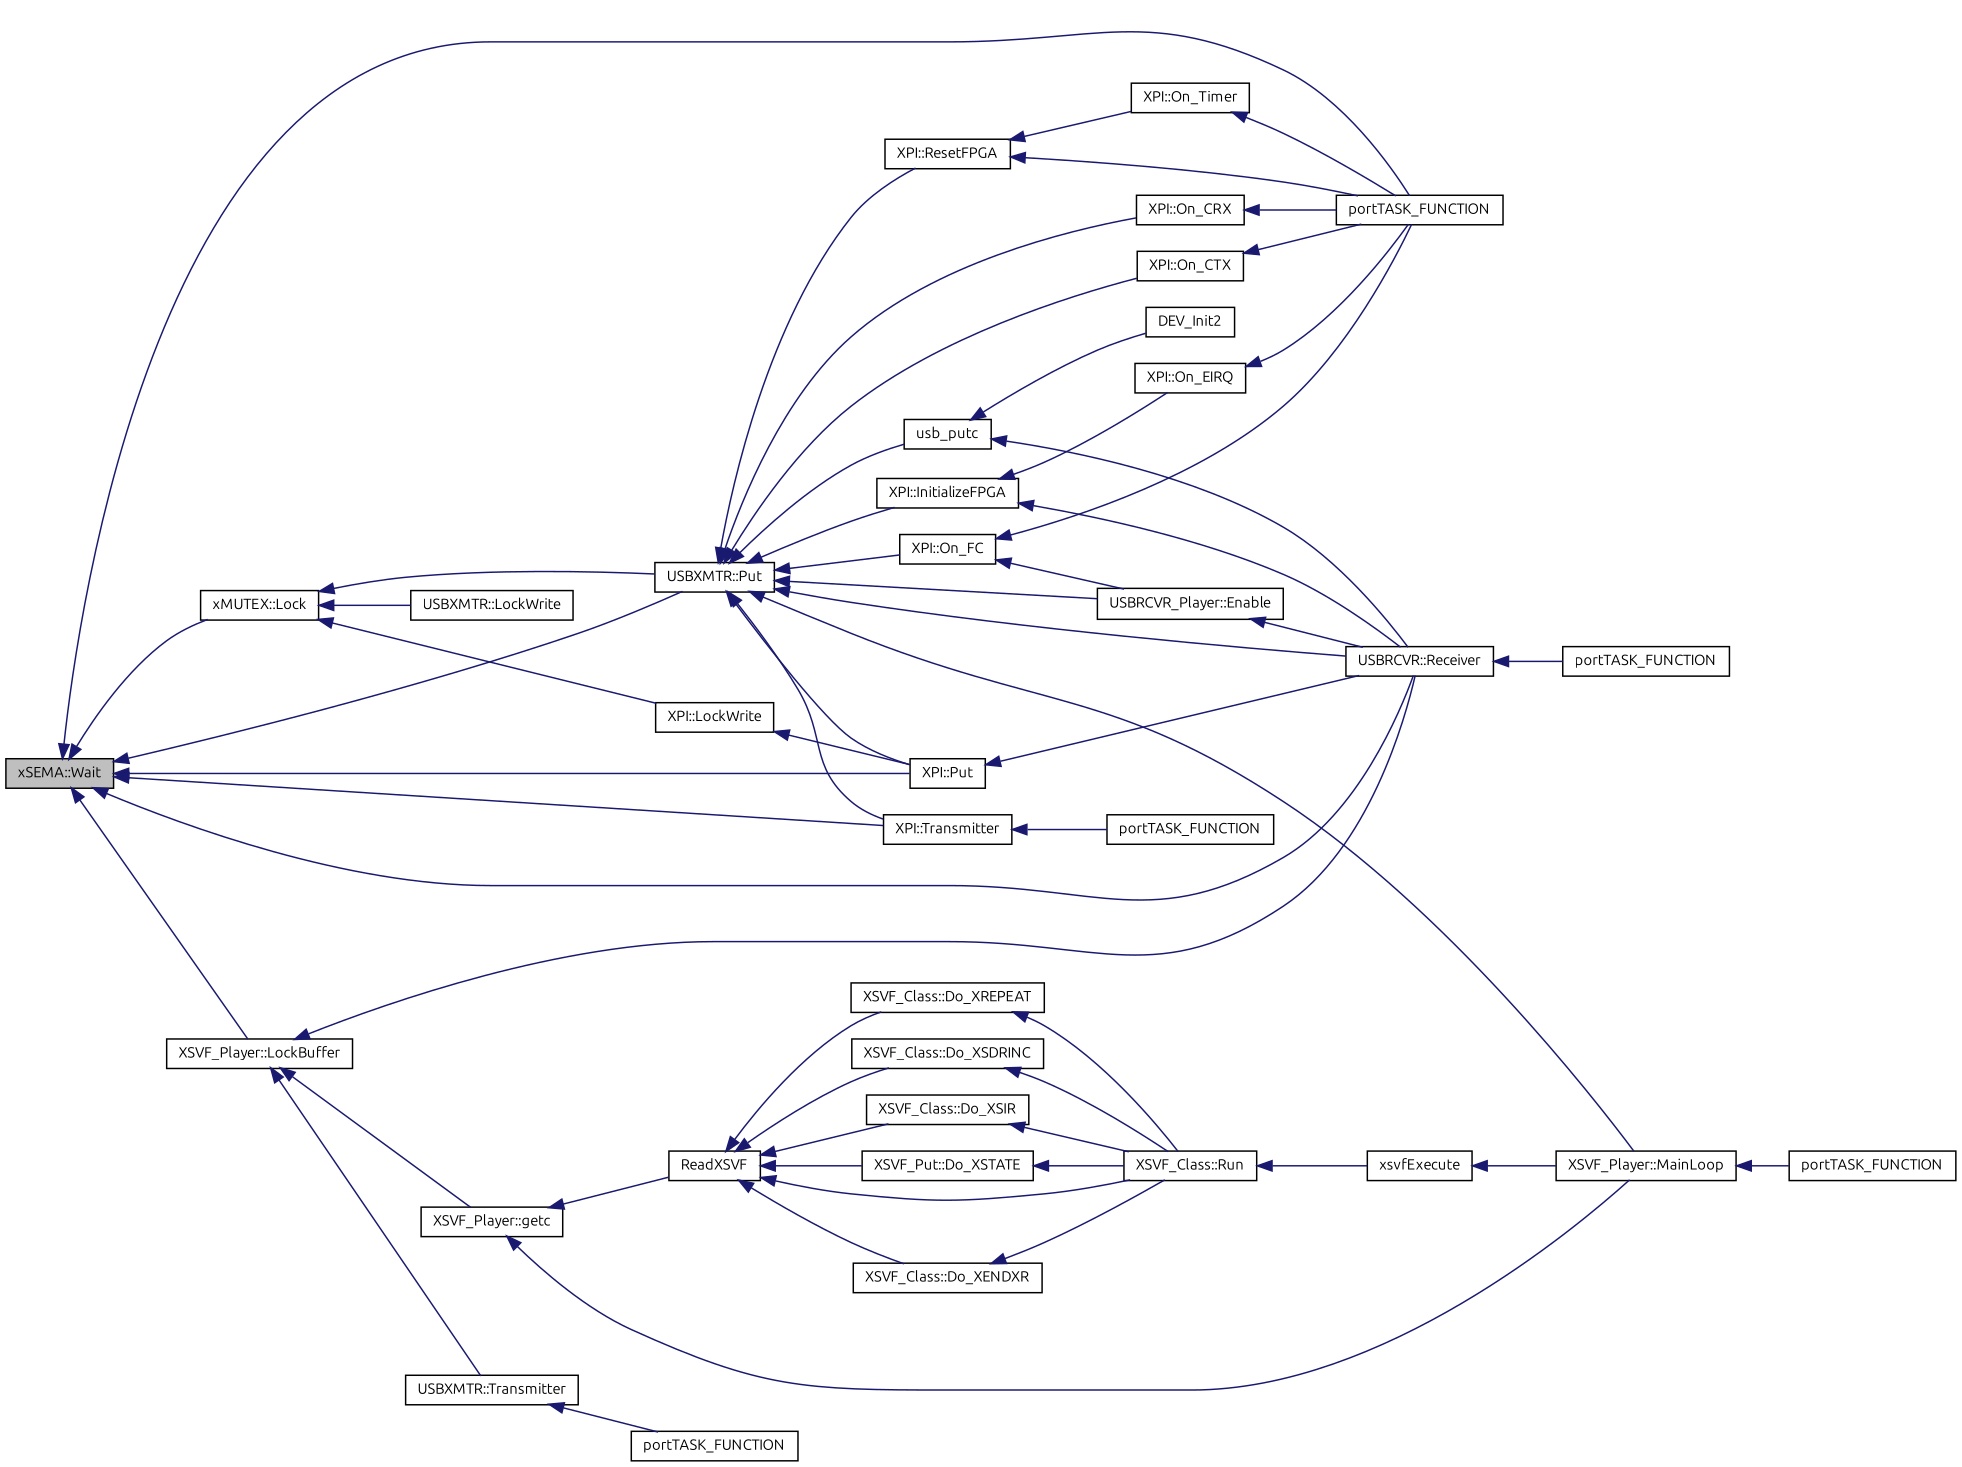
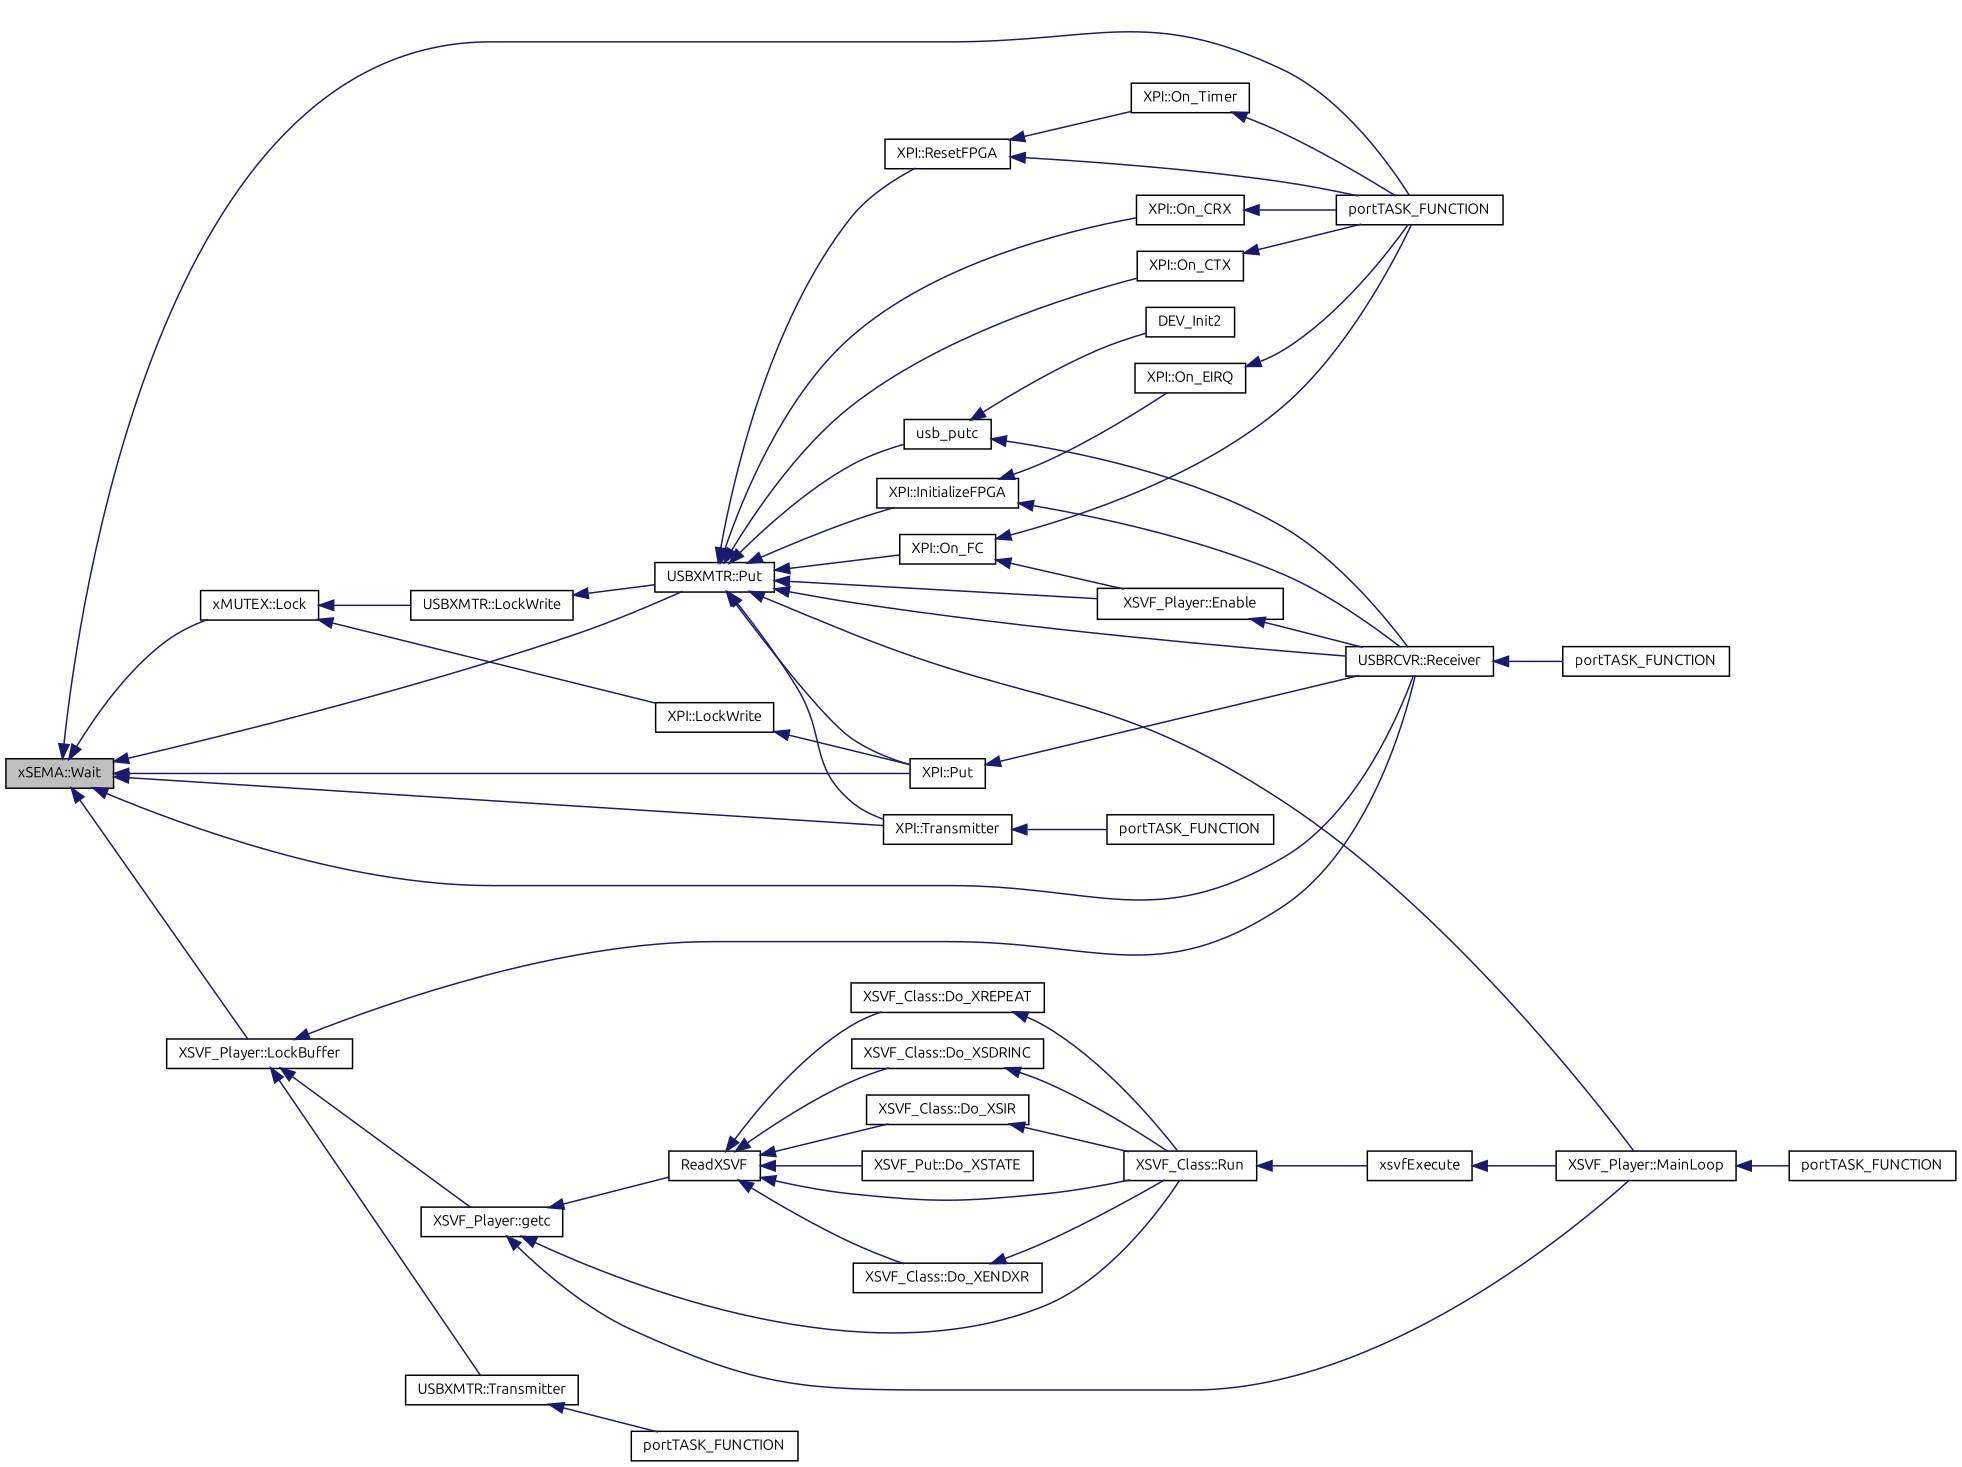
(494, 572) -> (621, 589)
(1190, 604) -> (1190, 604)
(1086, 1166) -> (878, 1332)
